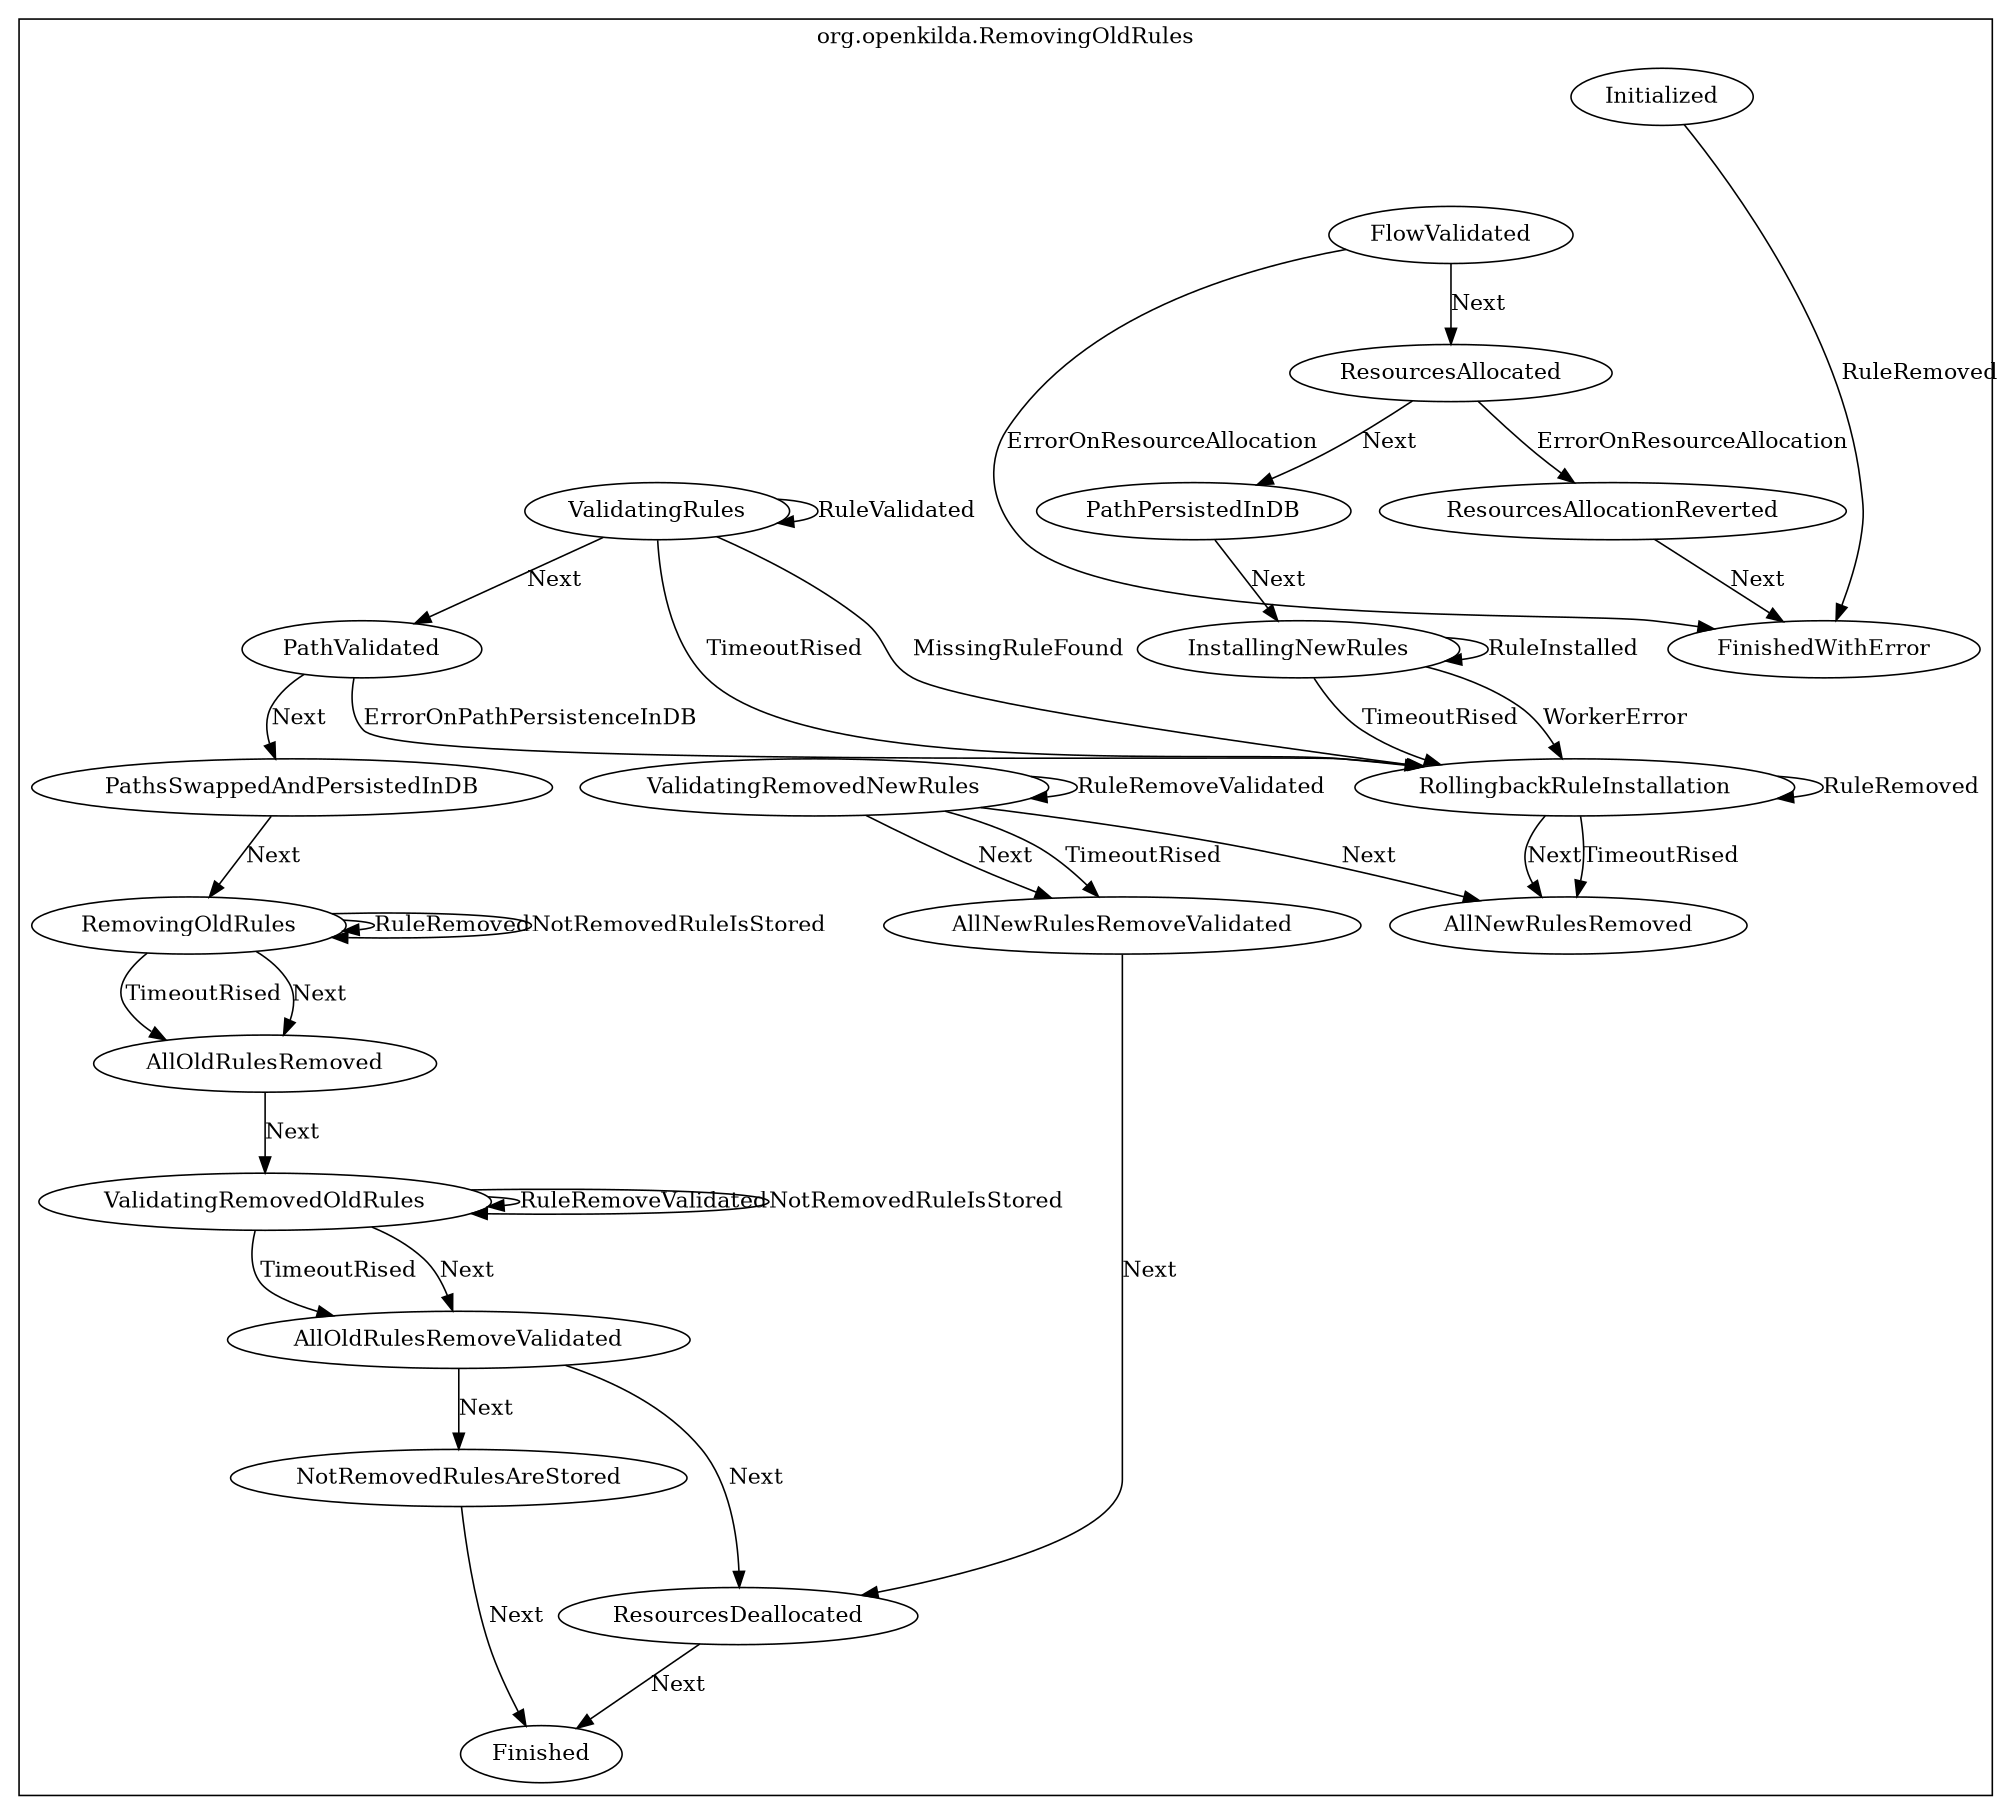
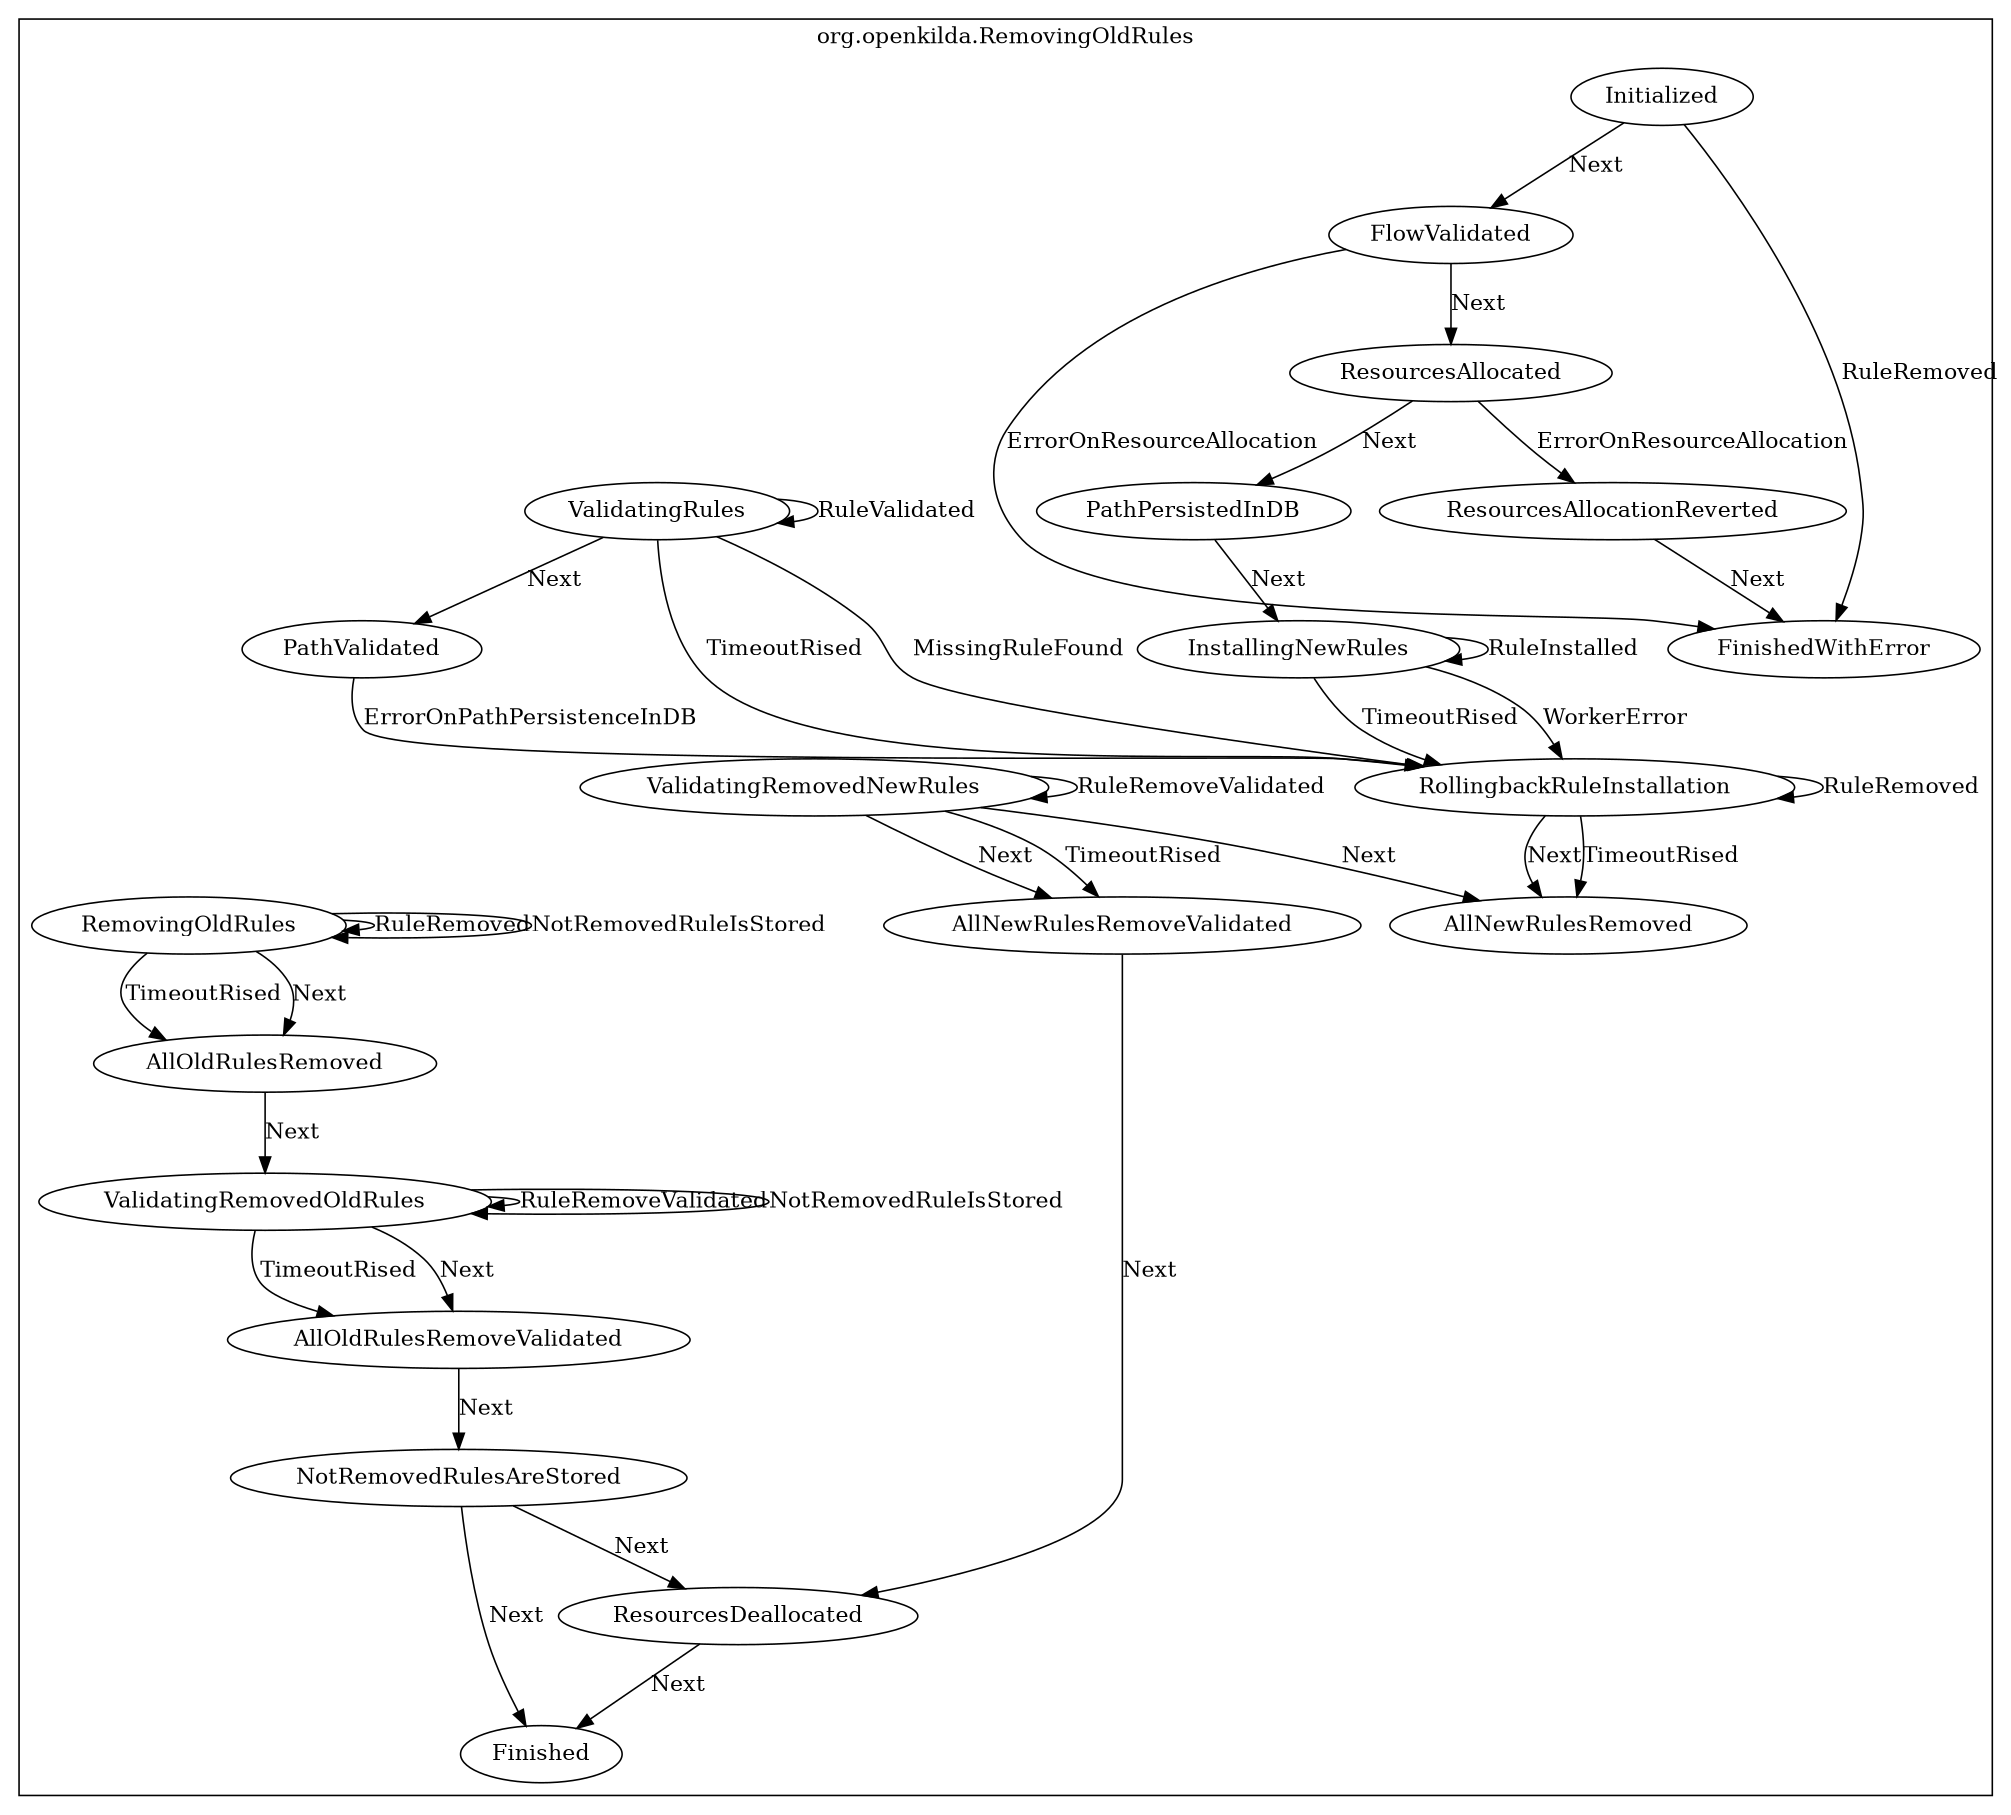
none -> (1564, 161)
(292, 787) -> none
(691, 1437) -> (592, 1544)
